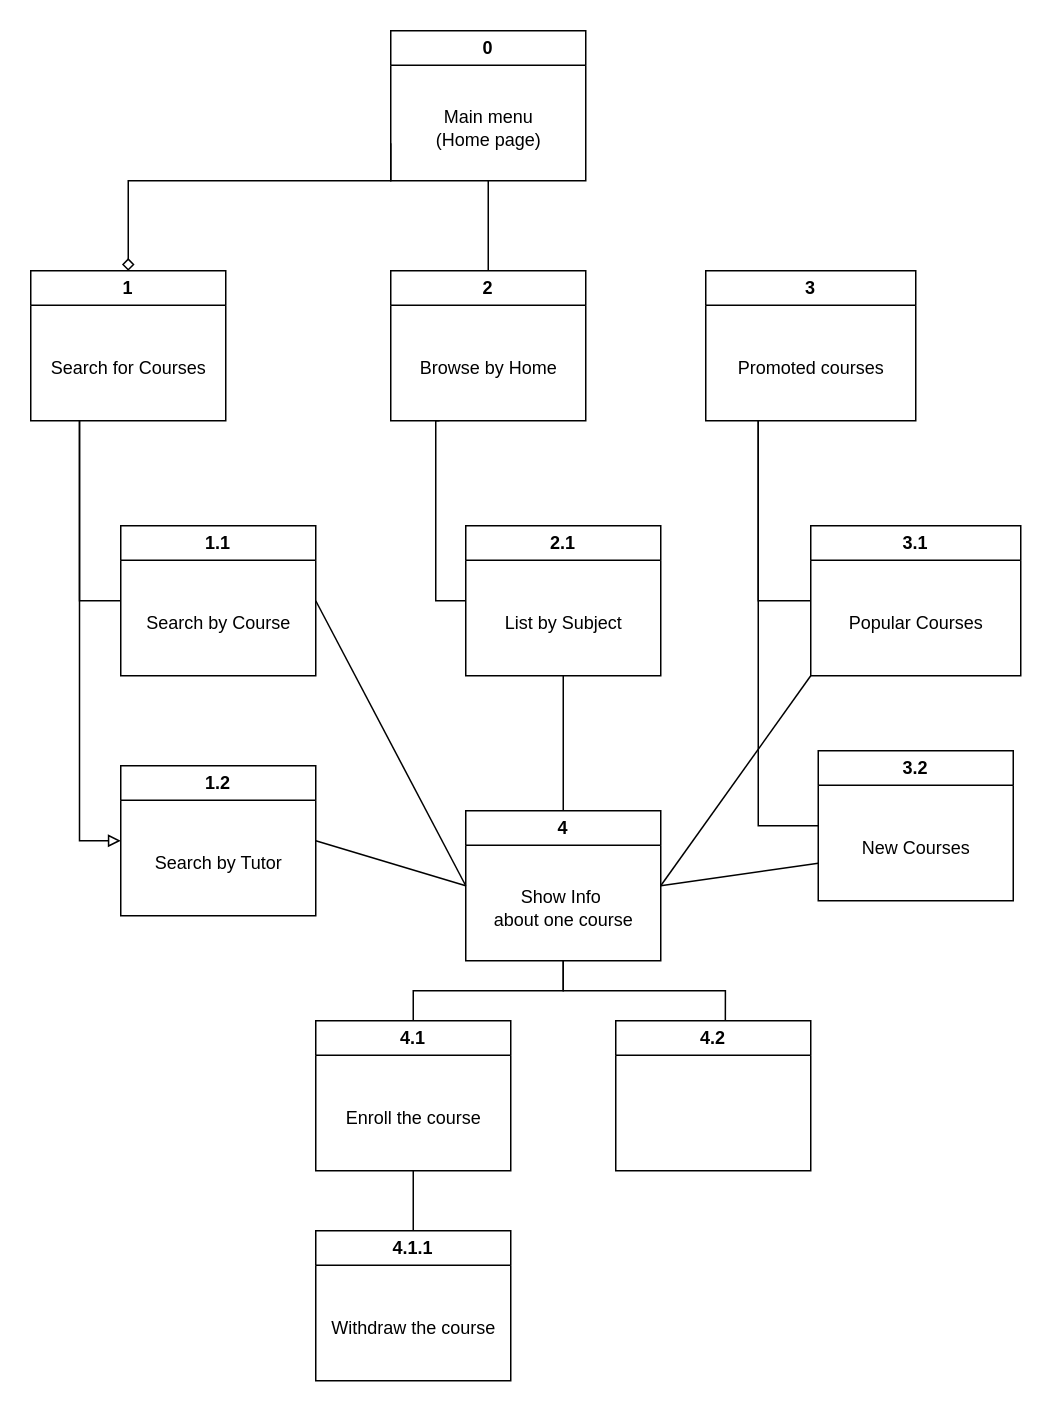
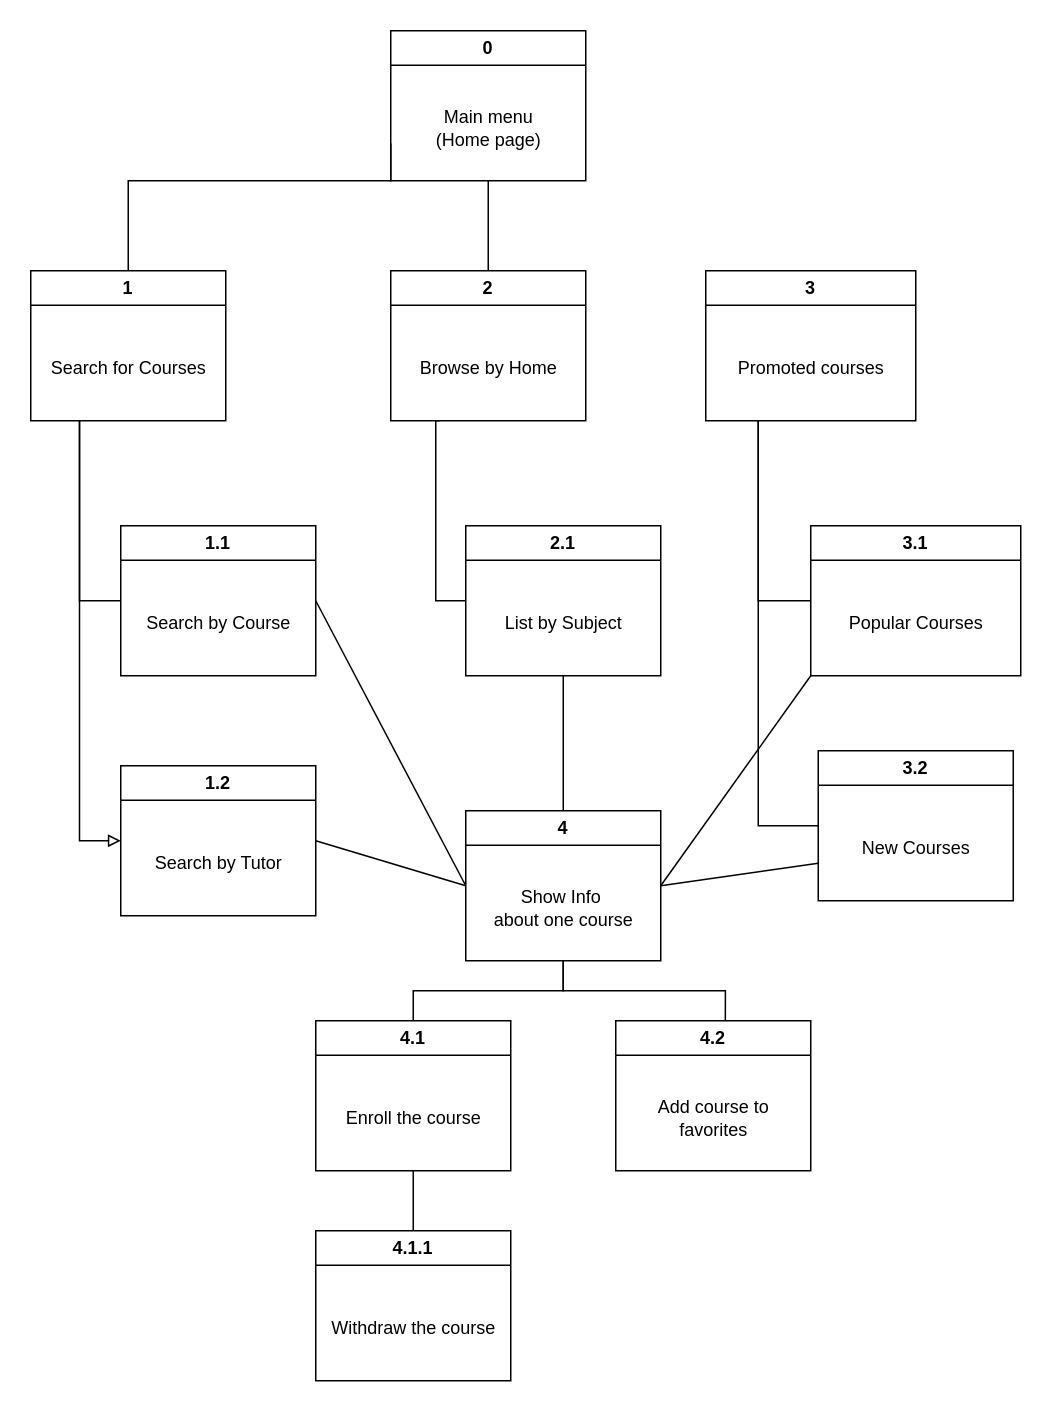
(128, 258) -> (128, 264)
none -> (713, 1118)
